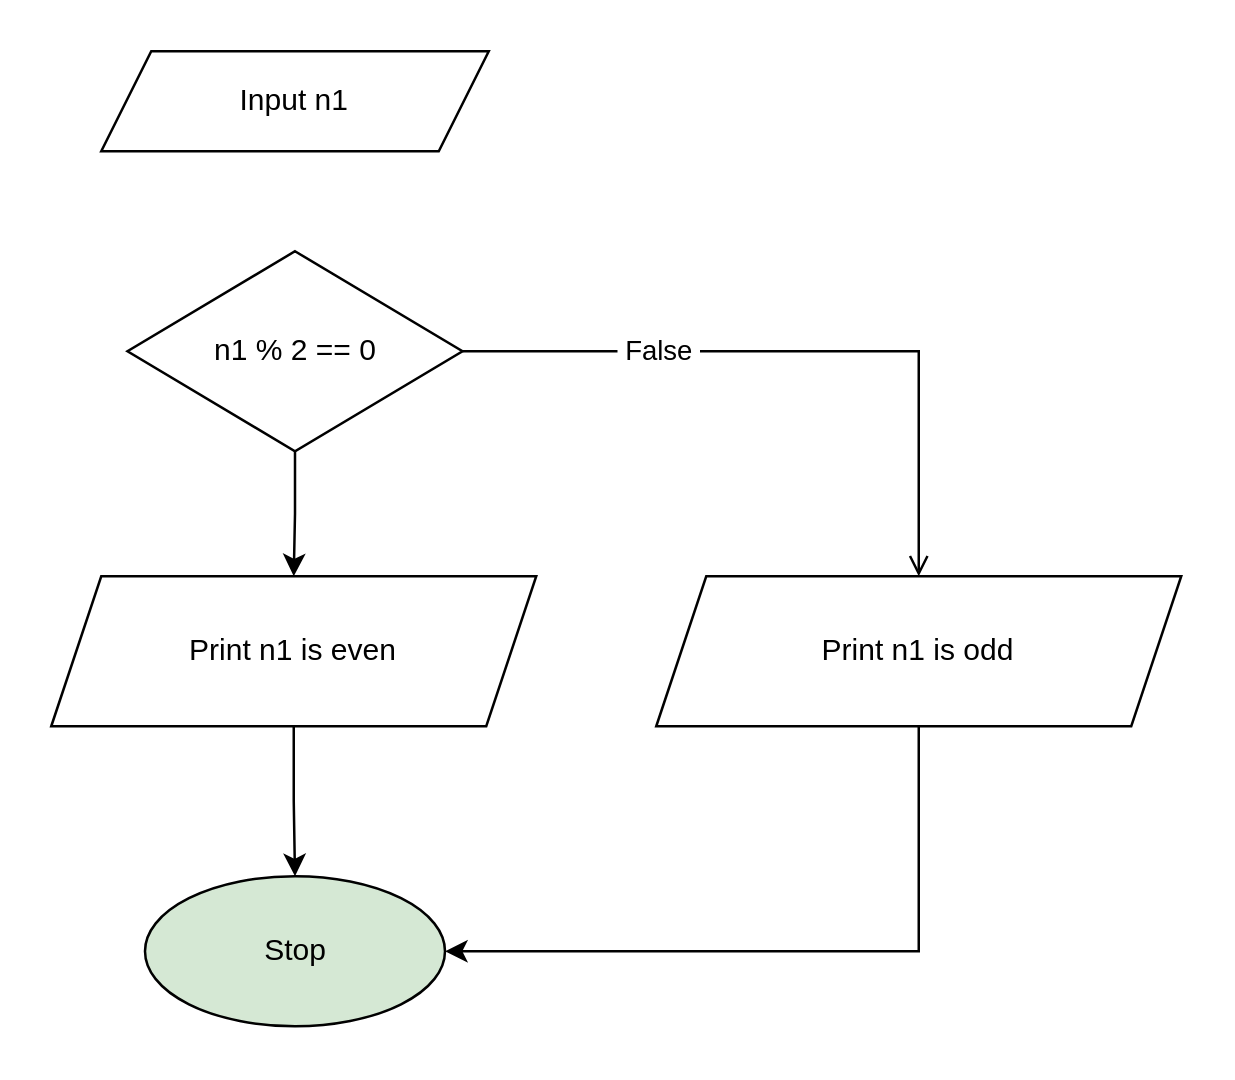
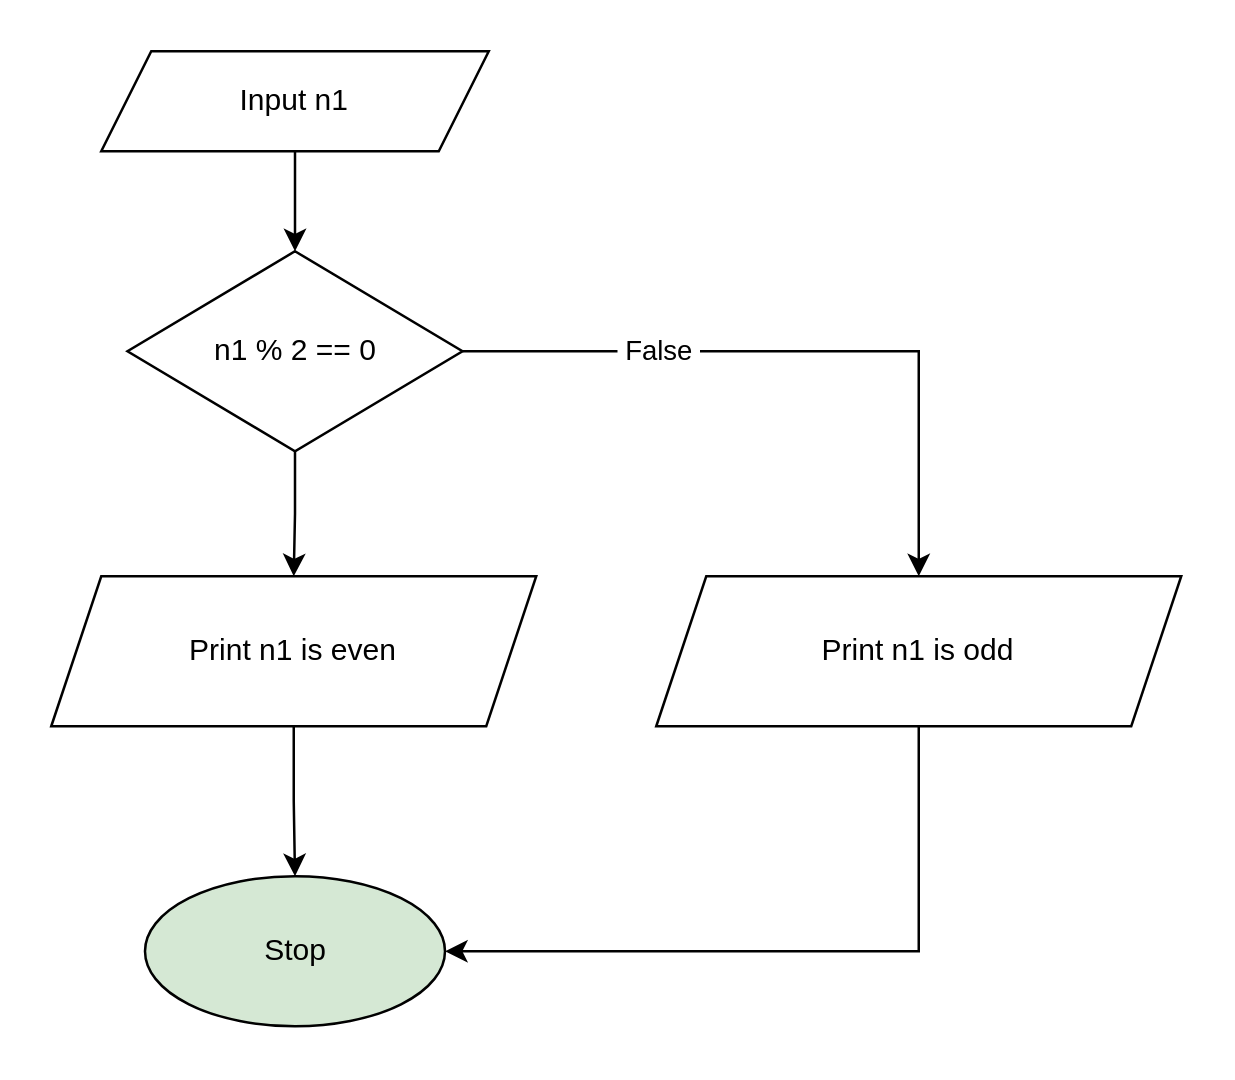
none -> (295, 193)
(919, 562) -> (919, 558)
